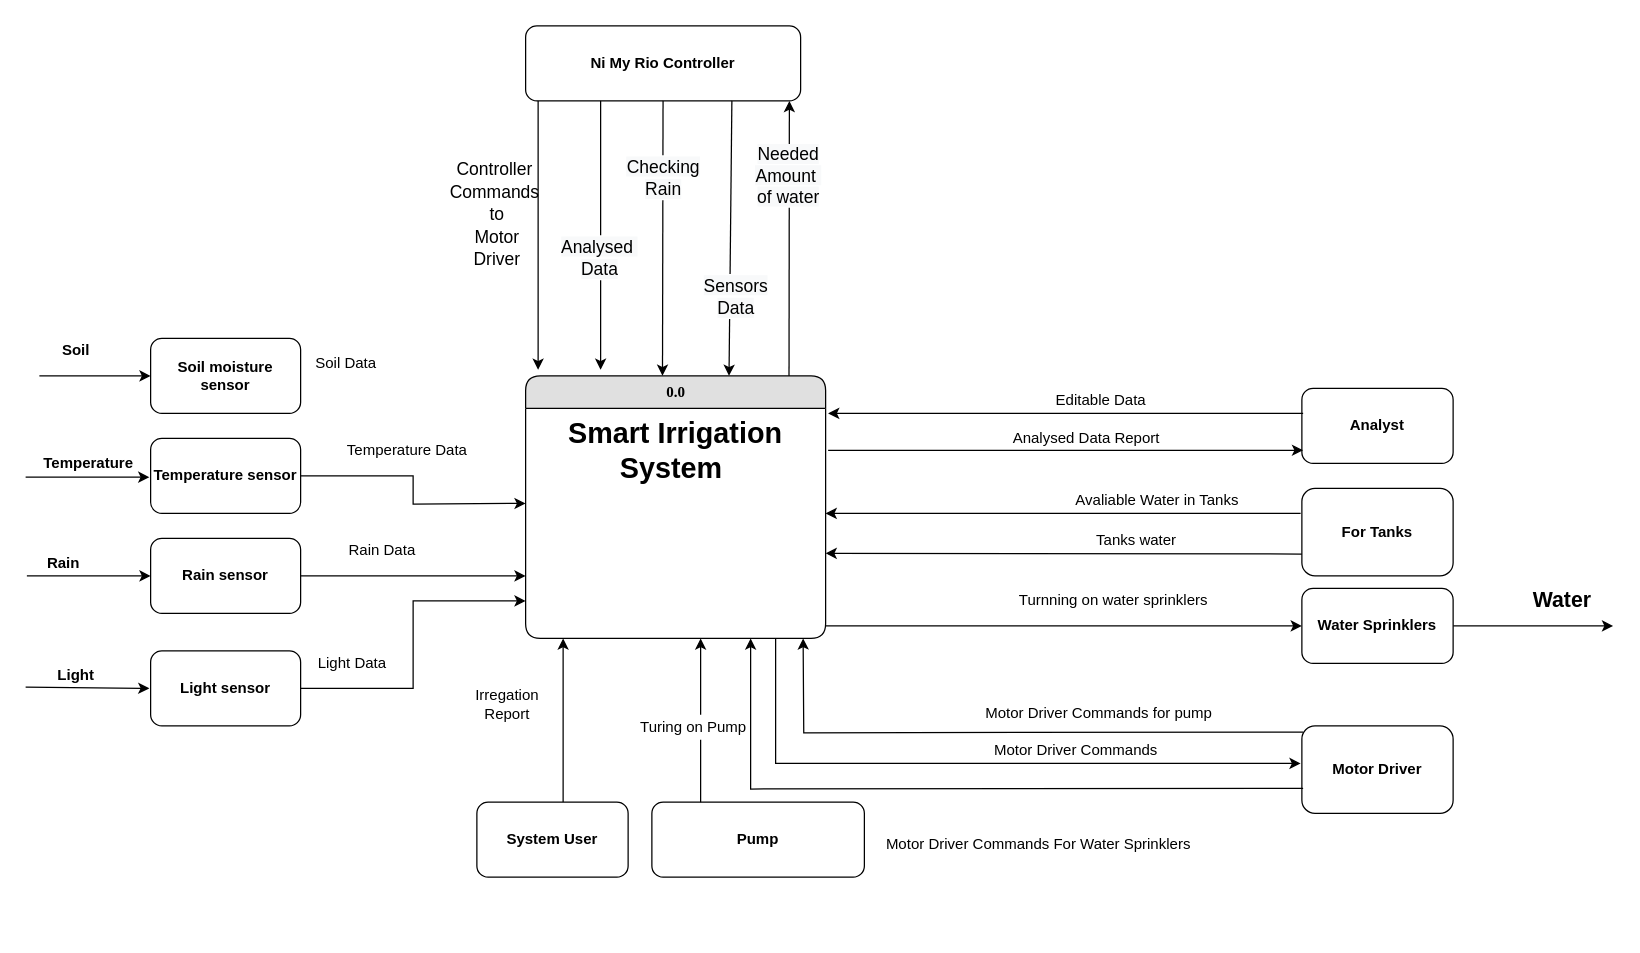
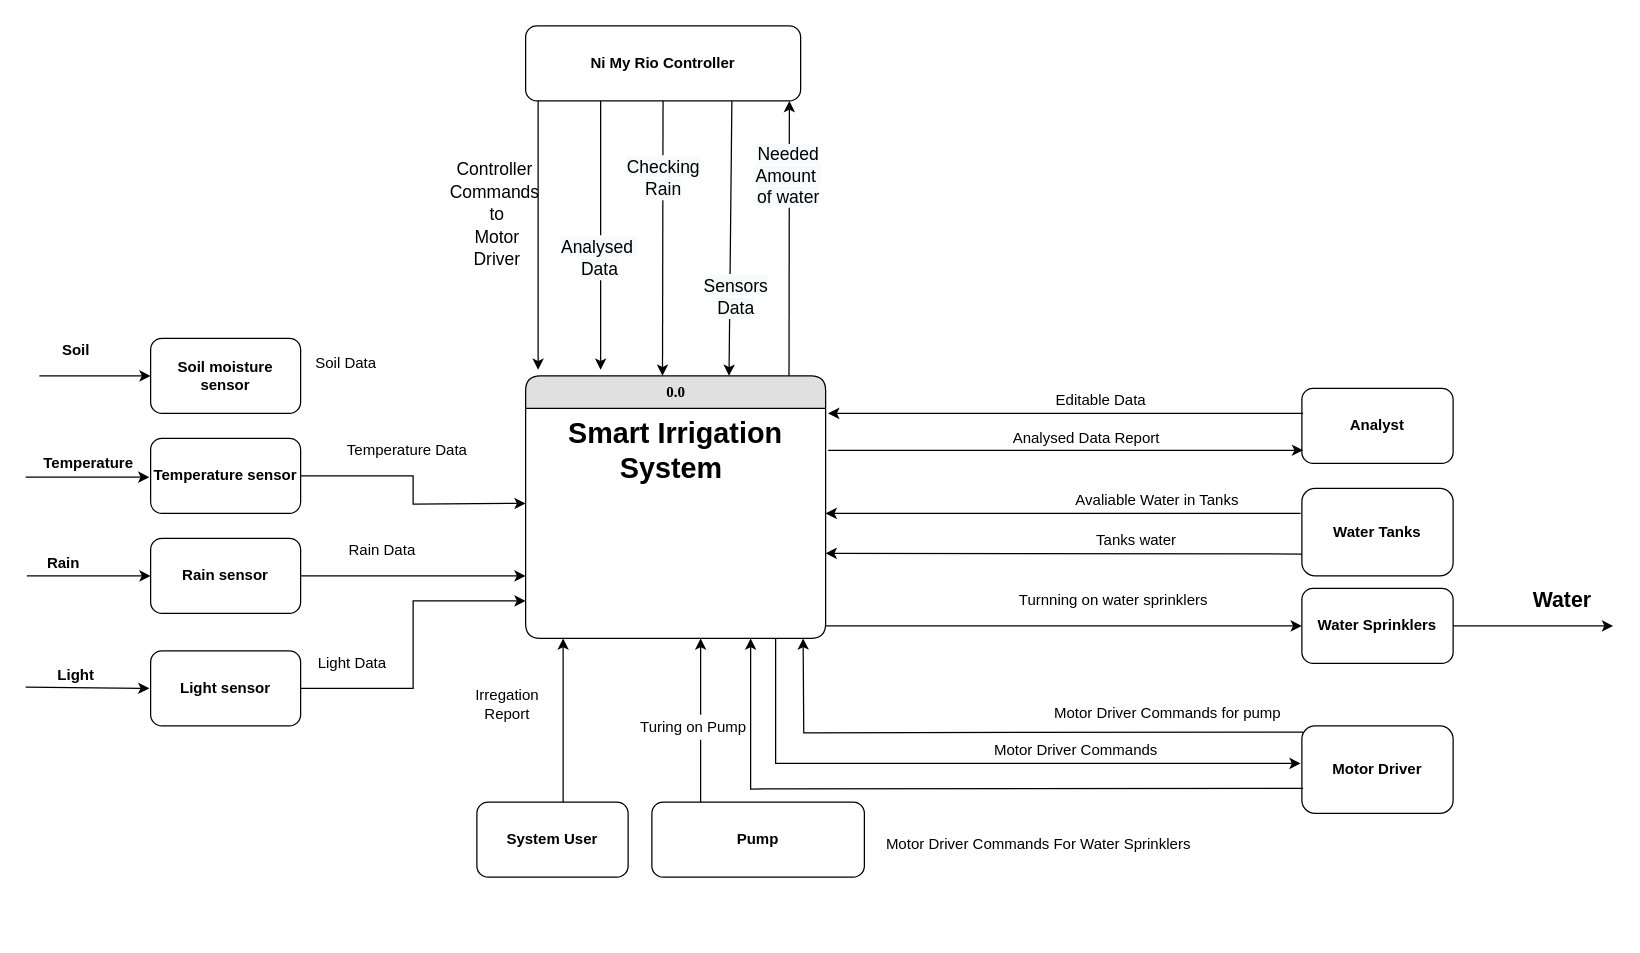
(1378, 532) -> (1378, 532)
(1101, 713) -> (1169, 713)
